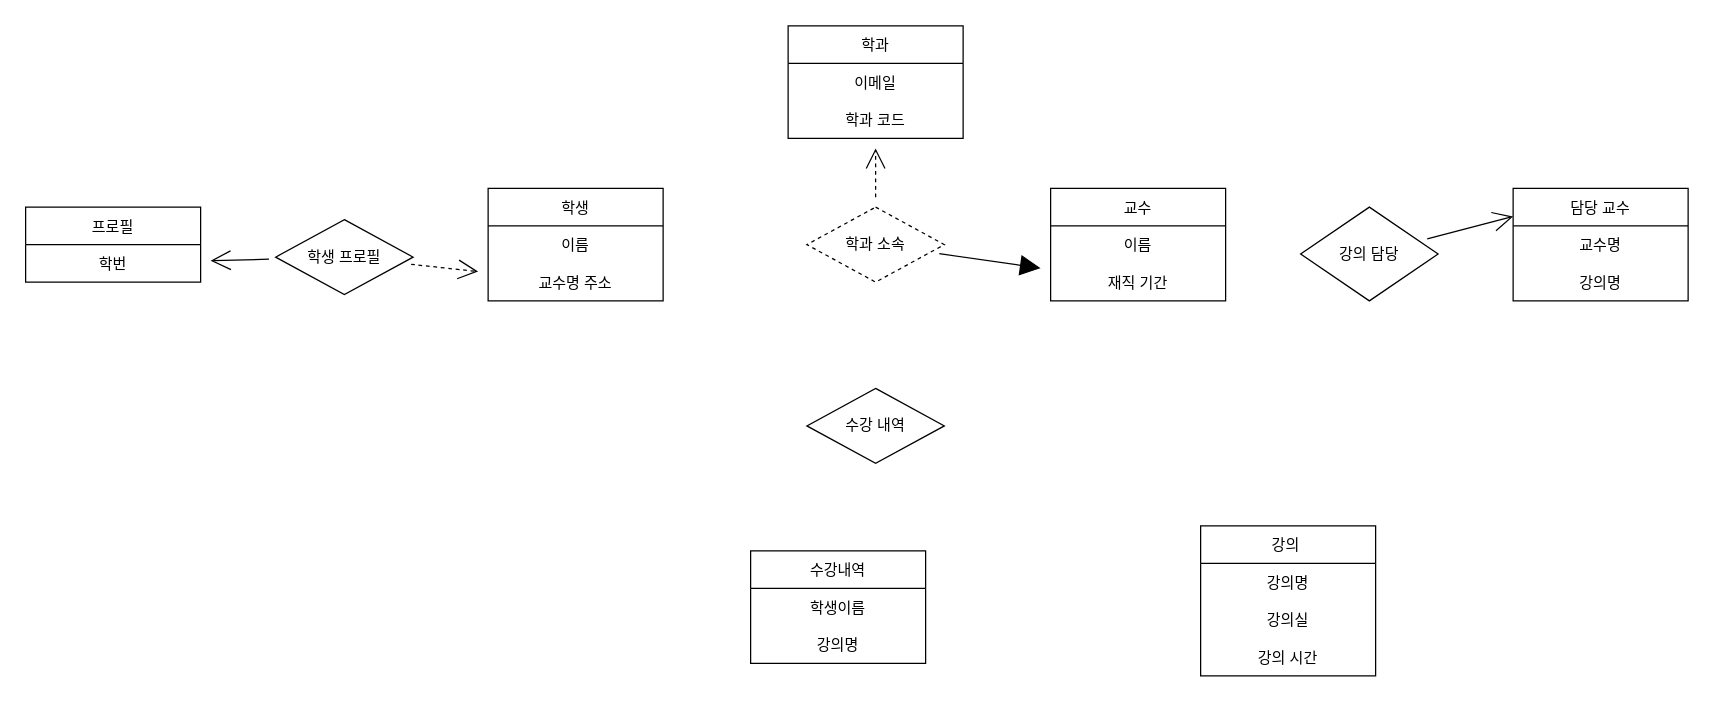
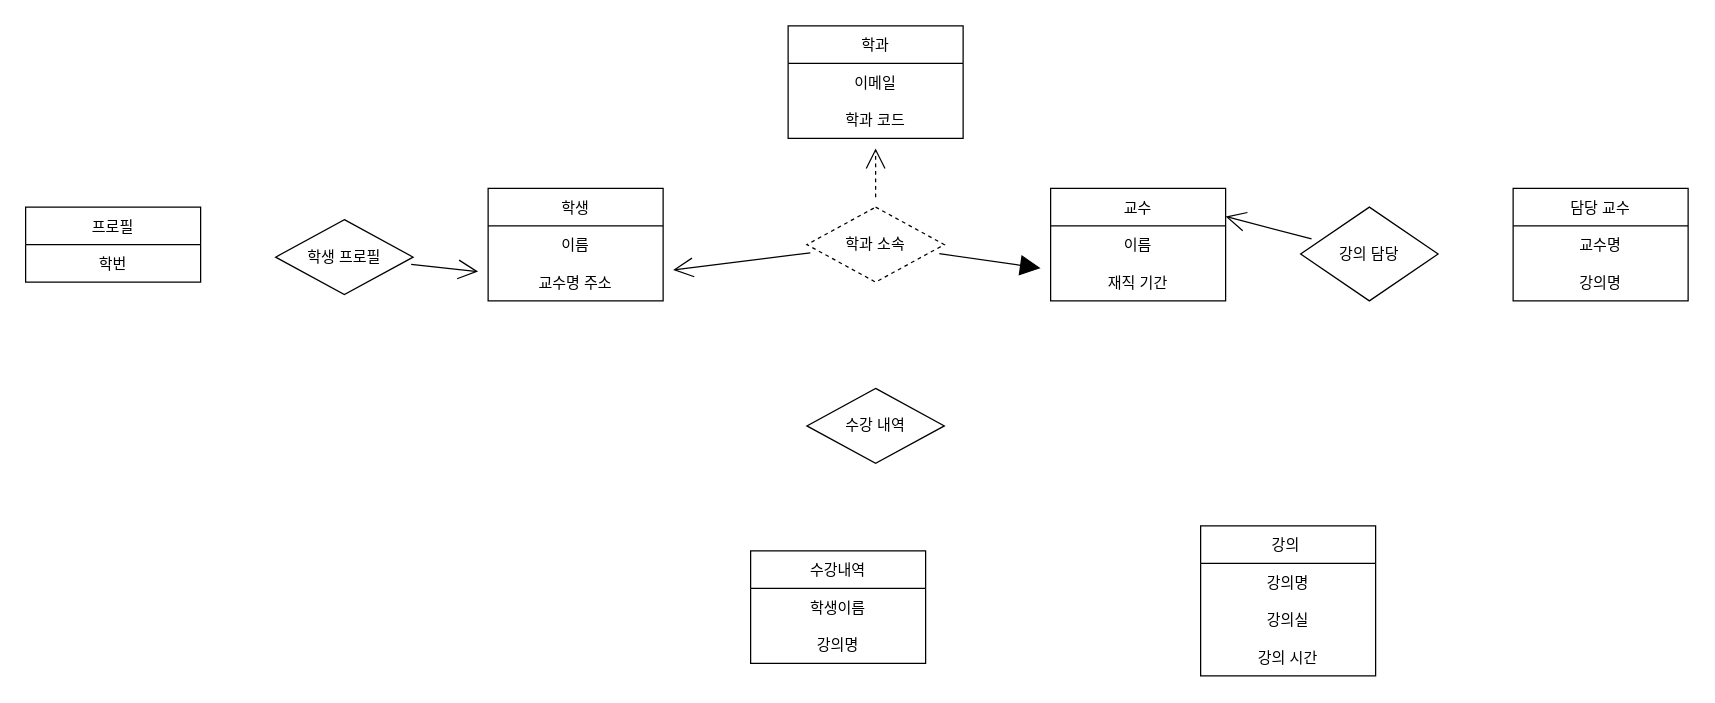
none -> (1270, 228)
(1469, 228) -> none
(241, 260) -> none
none -> (742, 261)
(443, 267) -> (443, 267)
